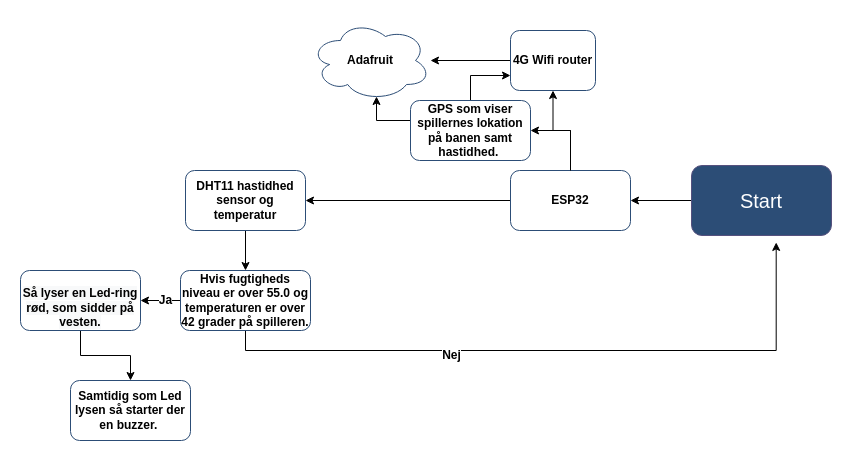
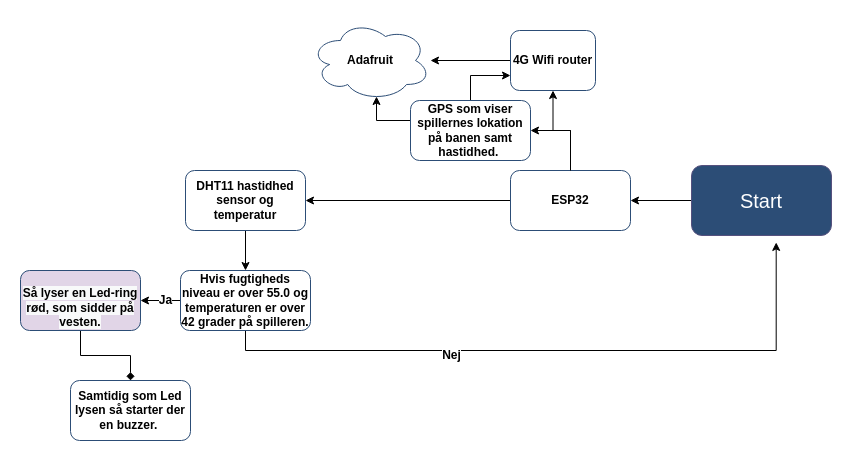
(81, 301) -> (81, 301)
(131, 372) -> (131, 372)
